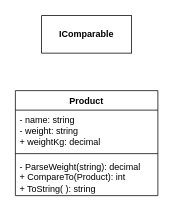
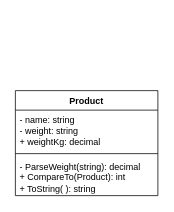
(87, 34) -> none
